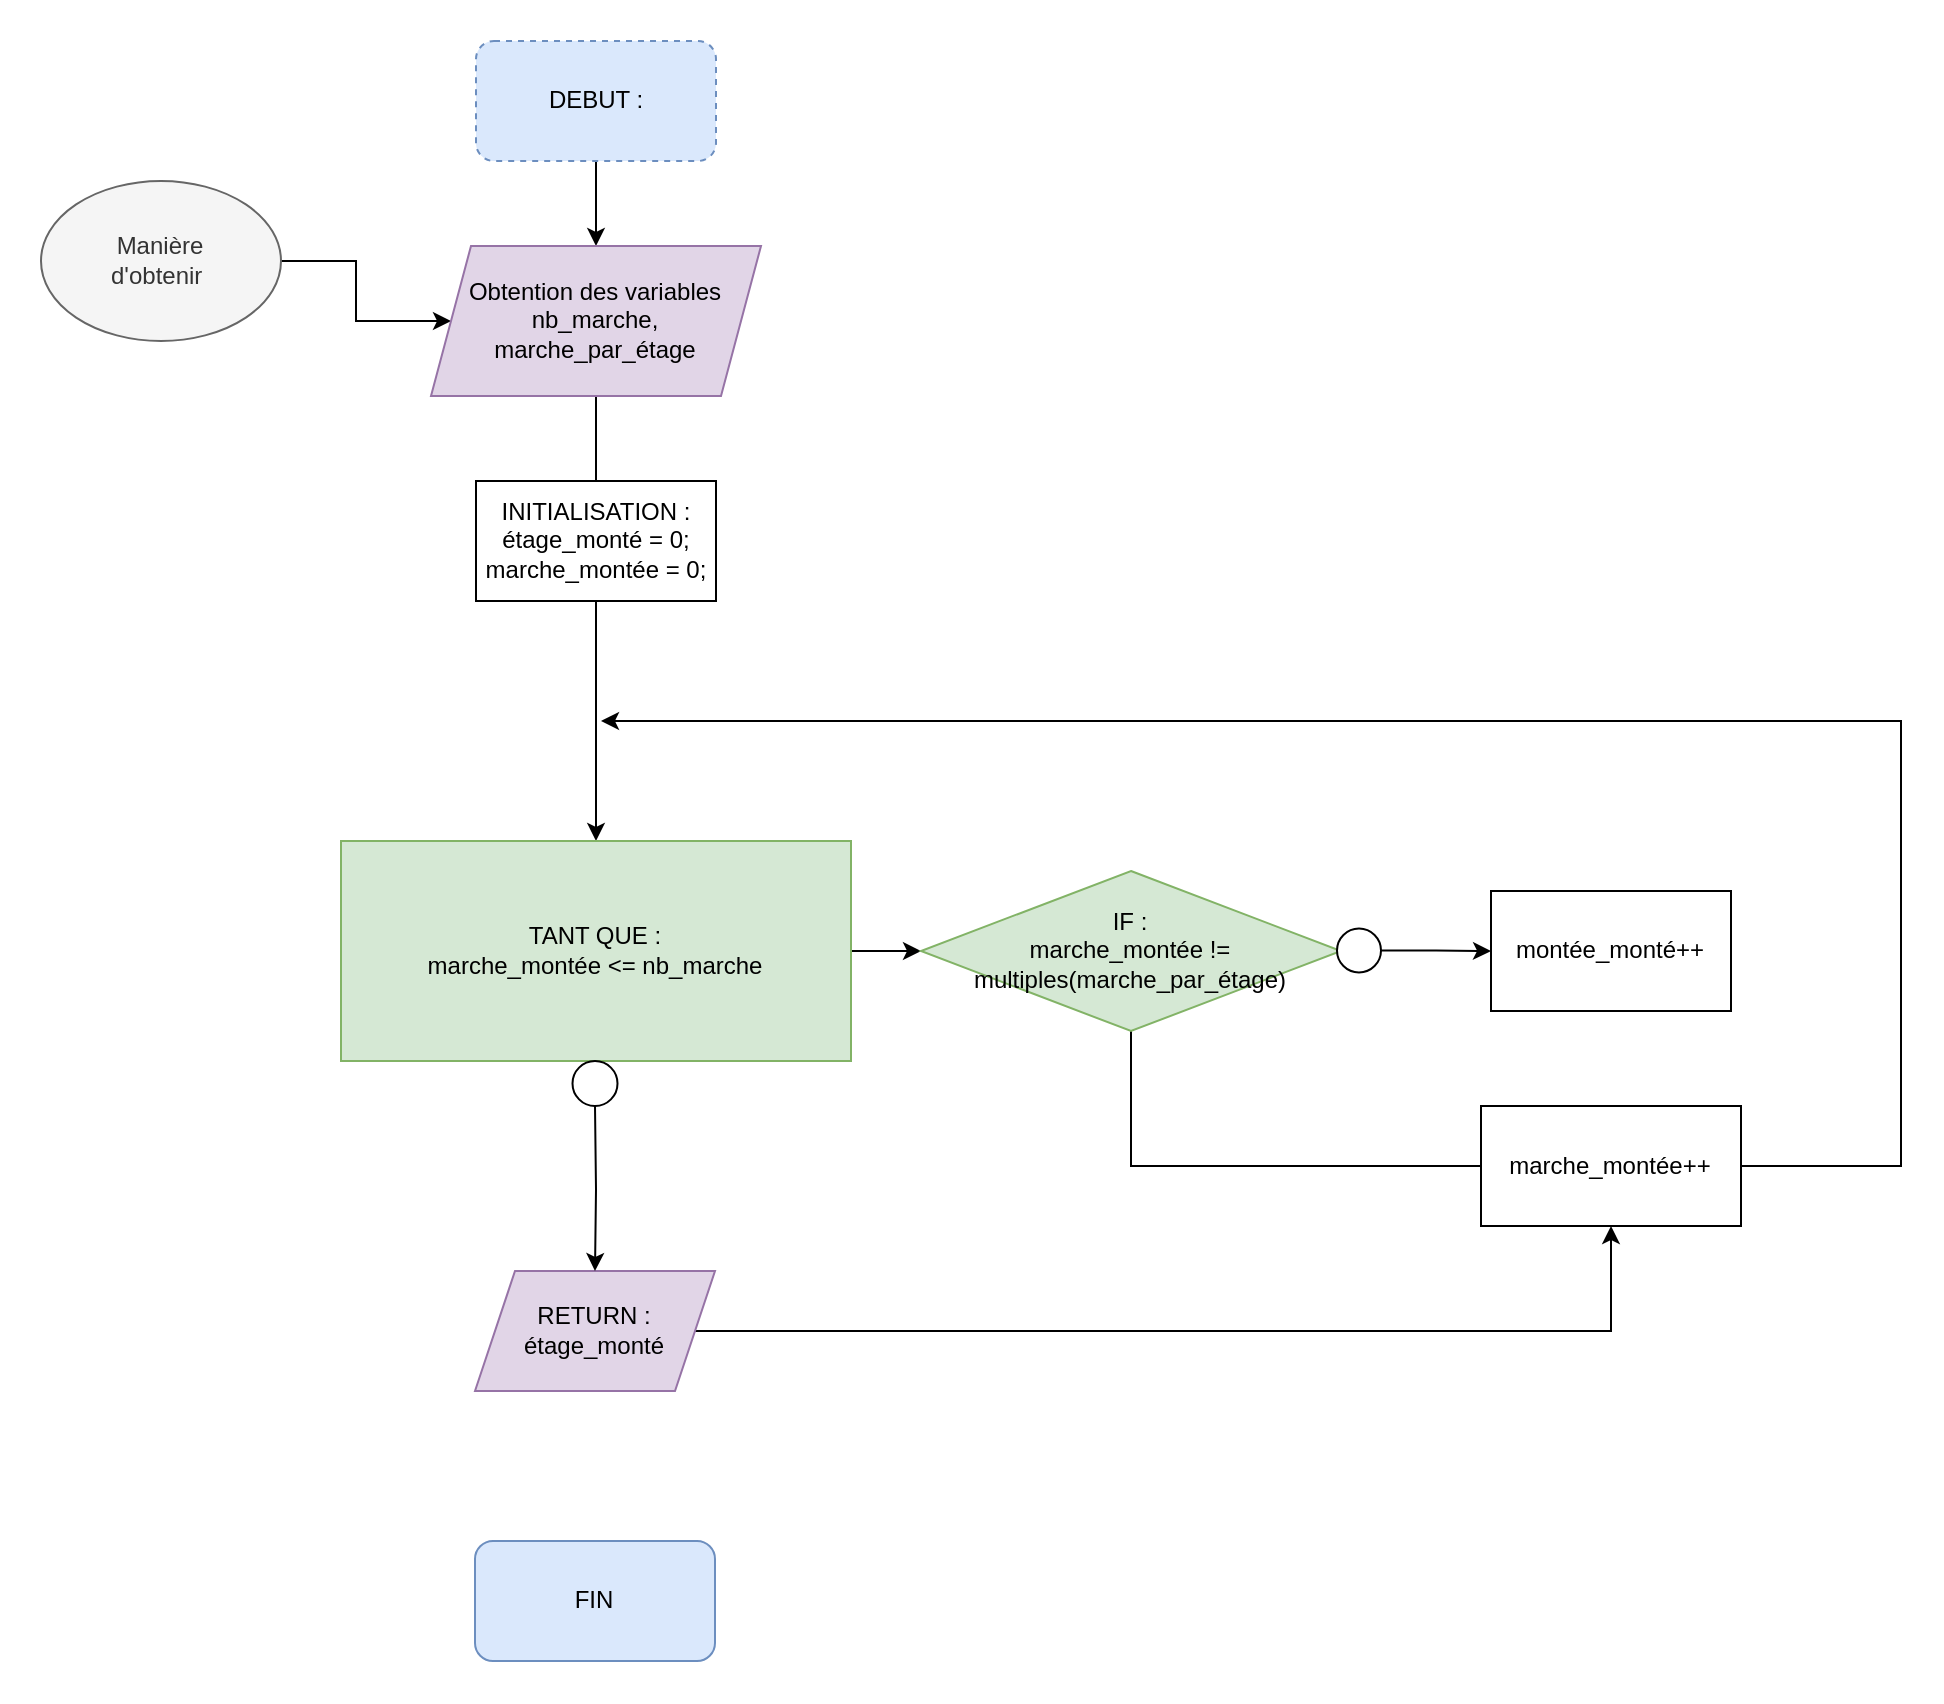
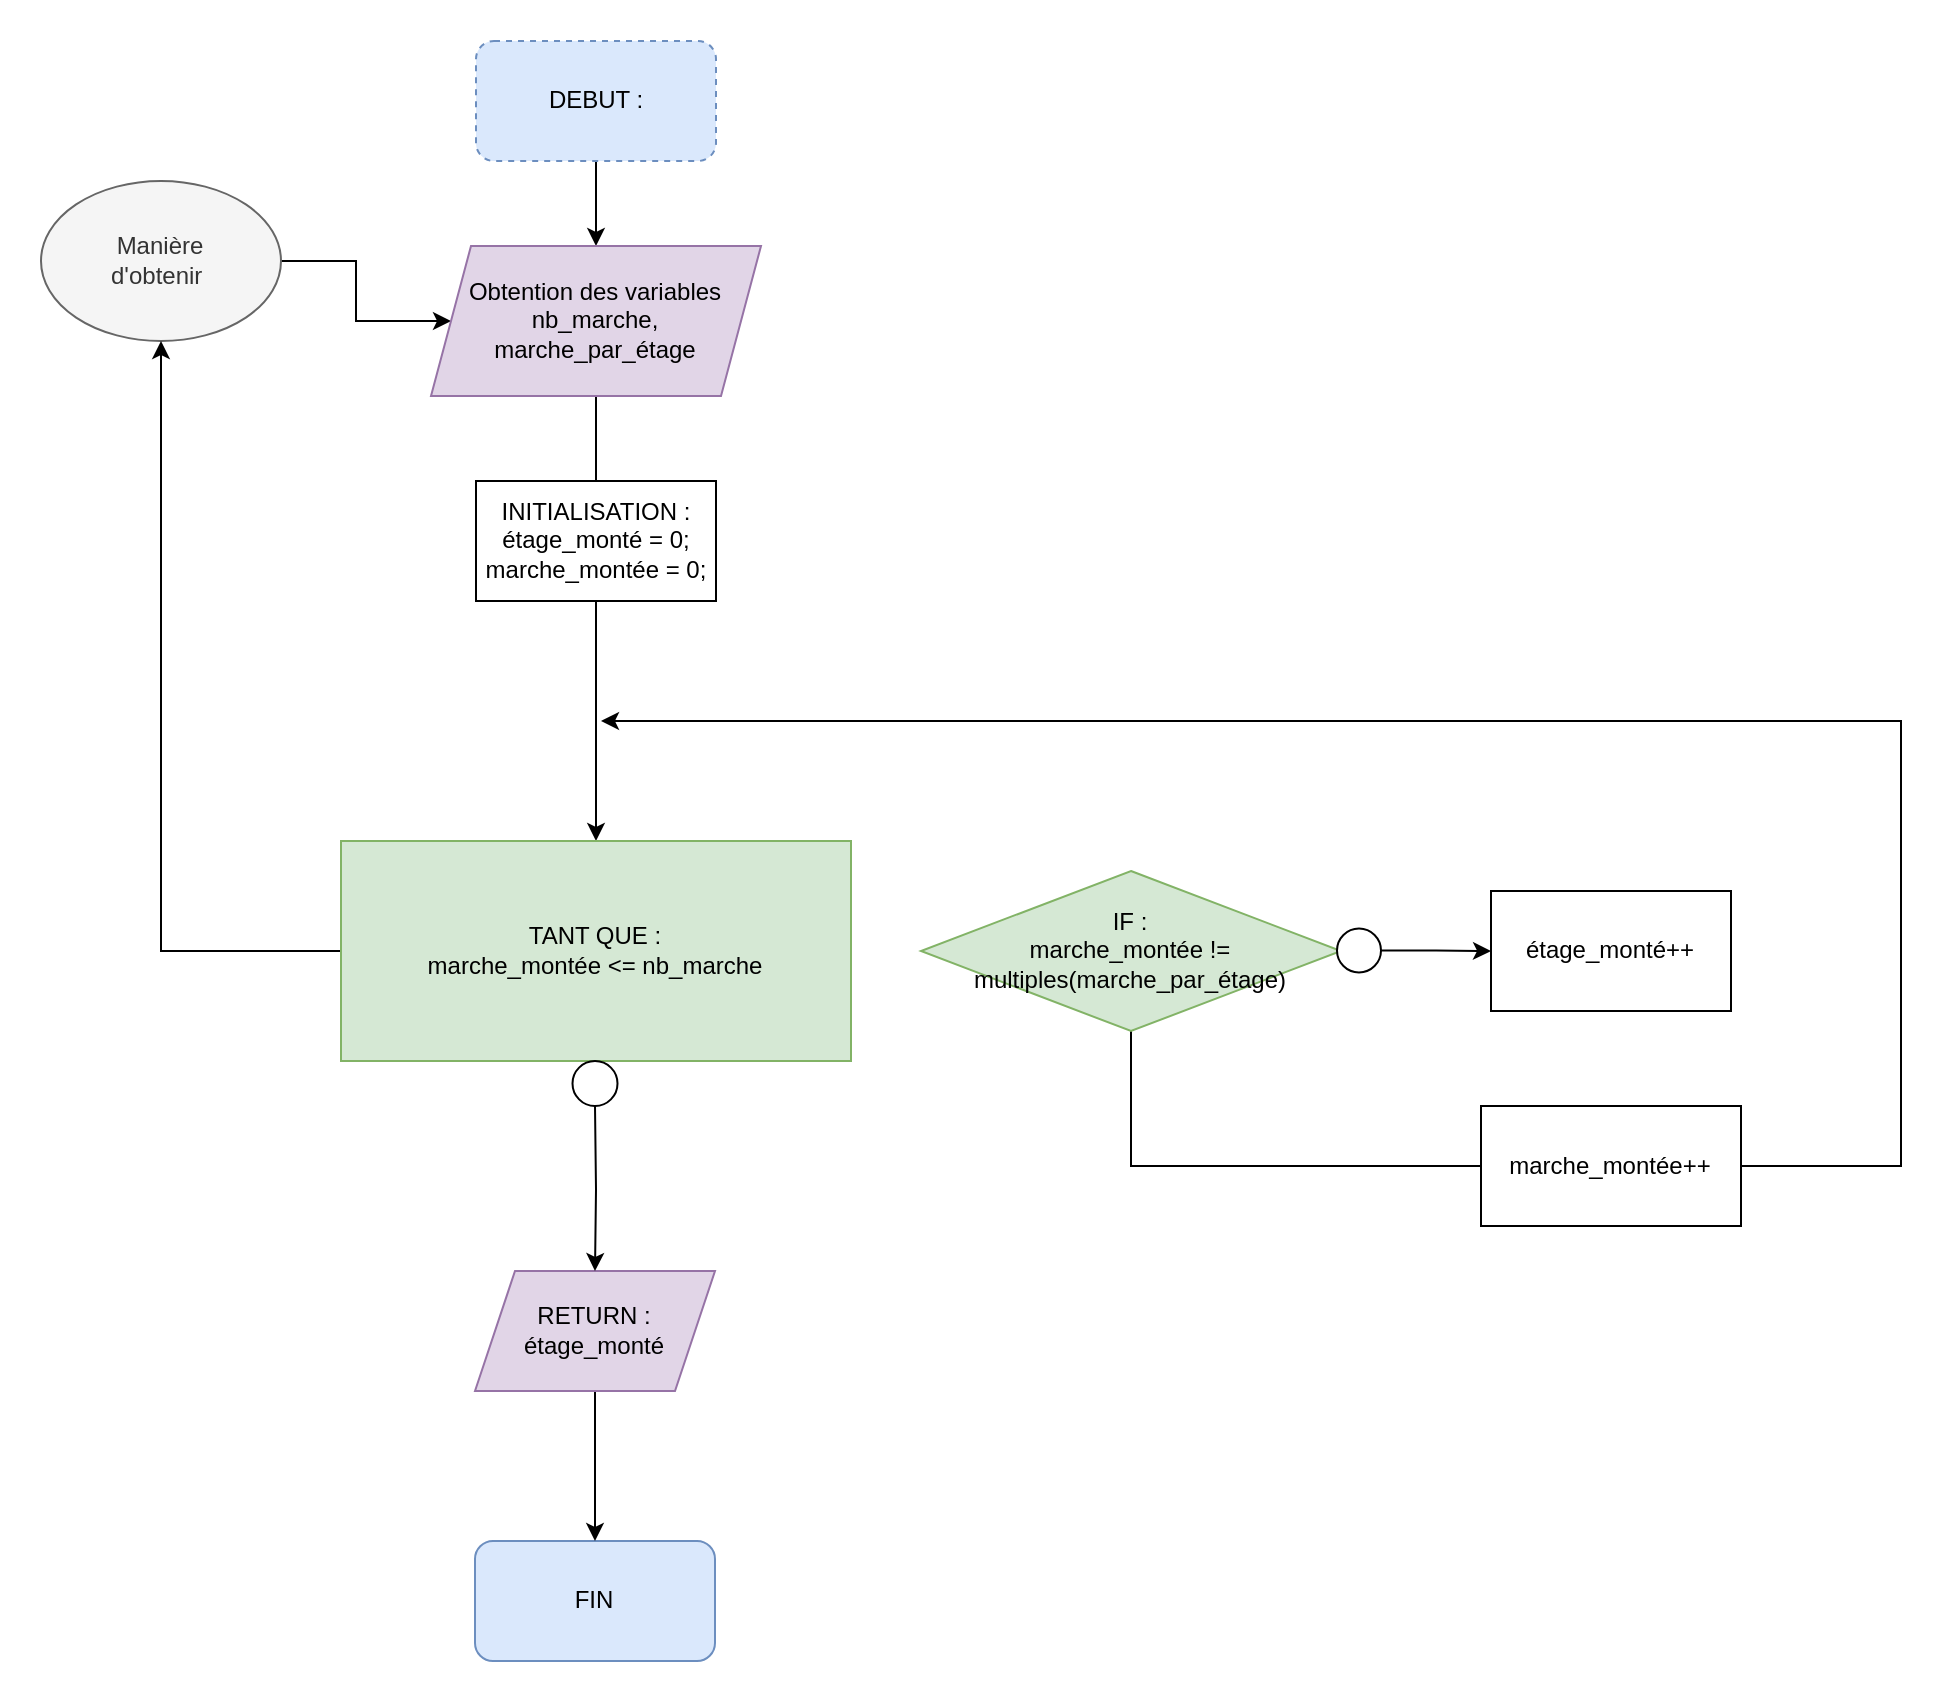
(889, 951) -> (161, 743)
(1611, 951) -> (1611, 951)
(1199, 1331) -> (595, 1459)
